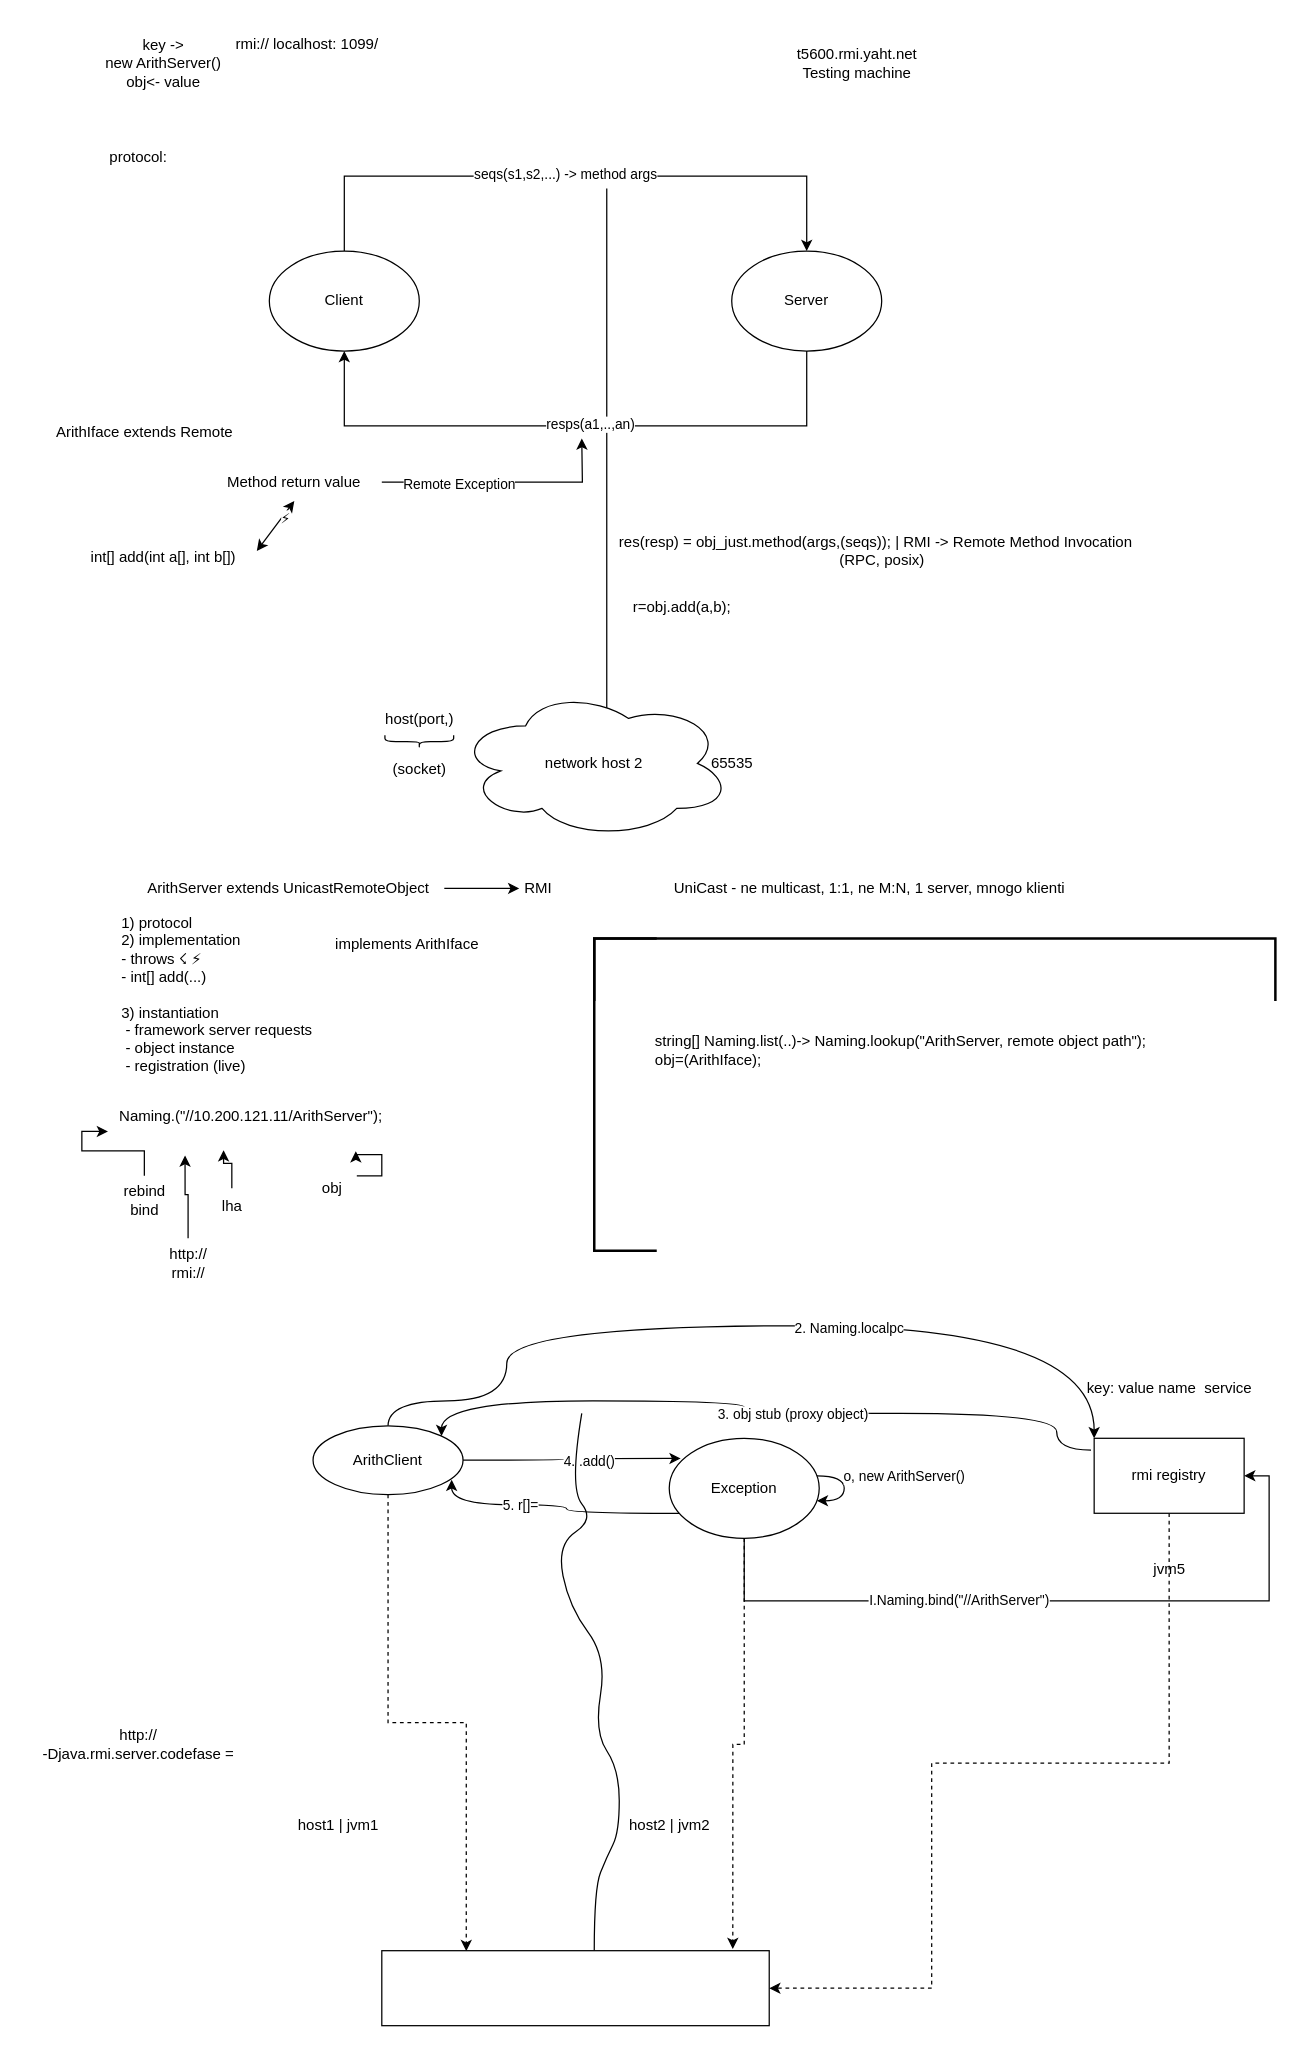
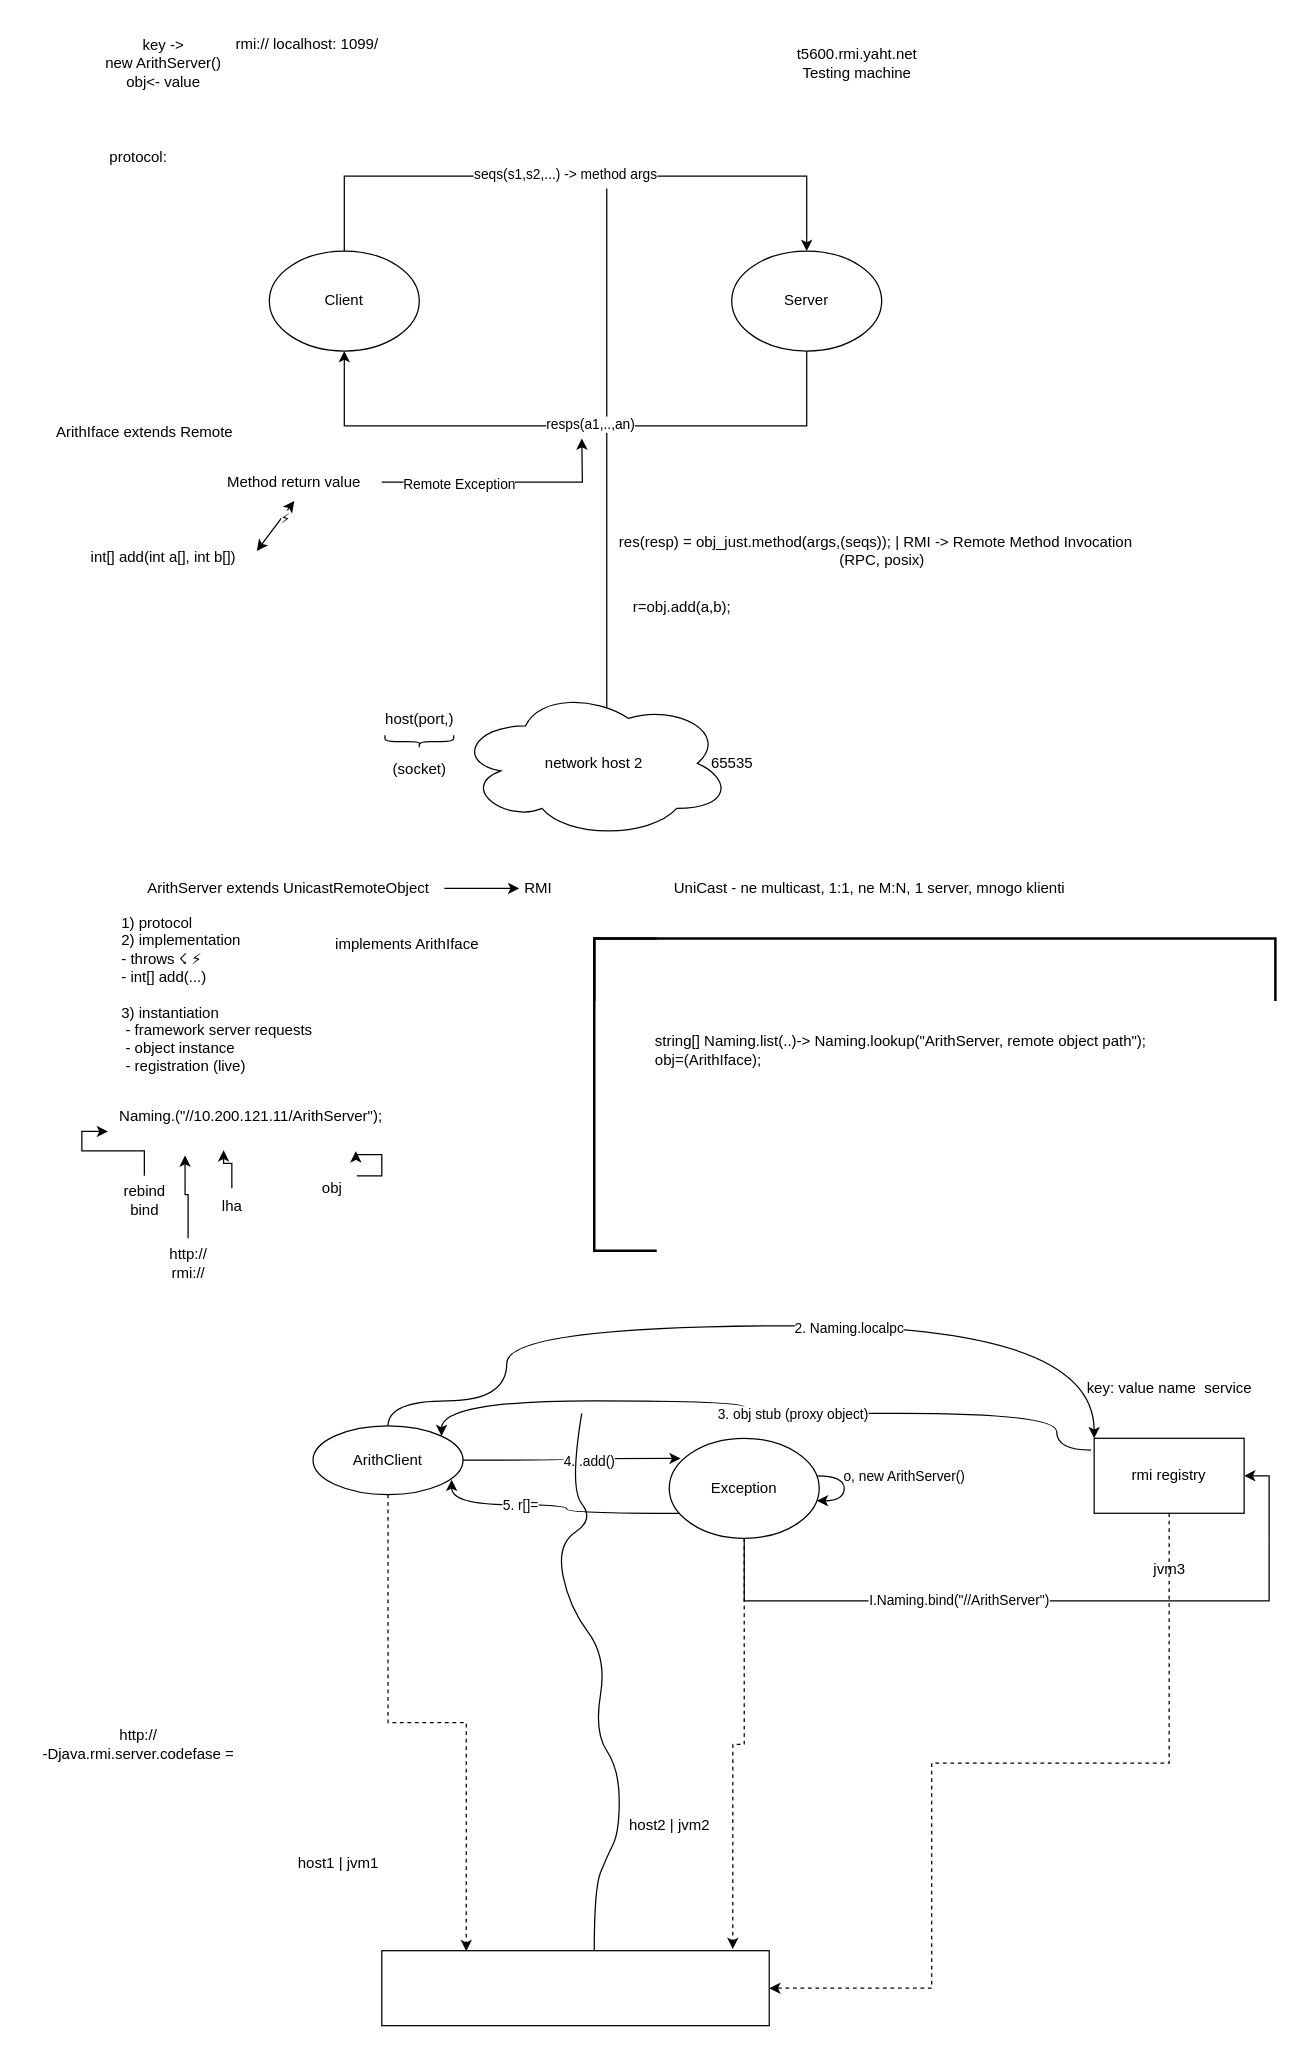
(1170, 1569) -> (1170, 1569)
(338, 1826) -> (338, 1863)
